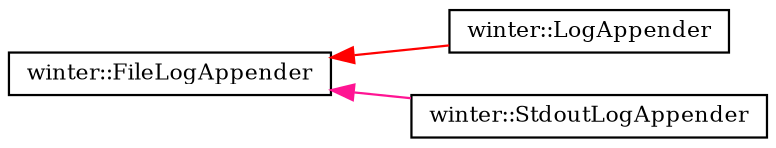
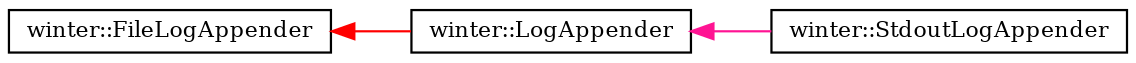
(383, 95) -> (743, 31)
